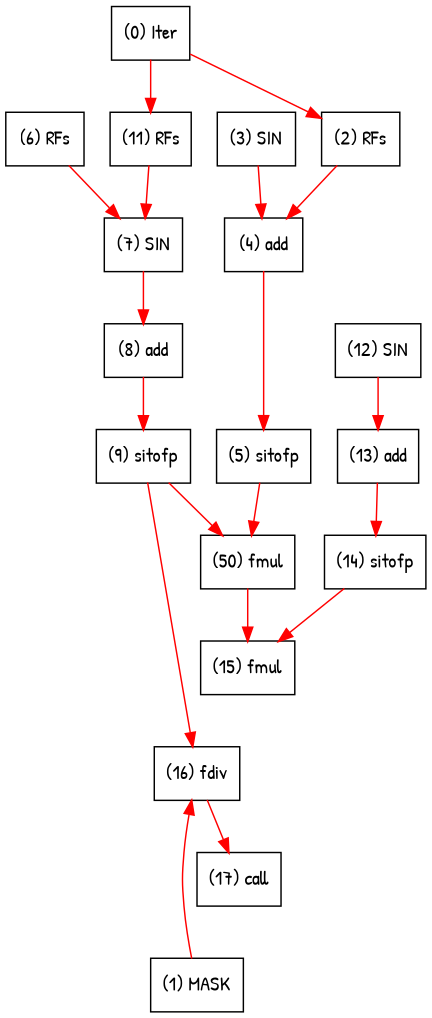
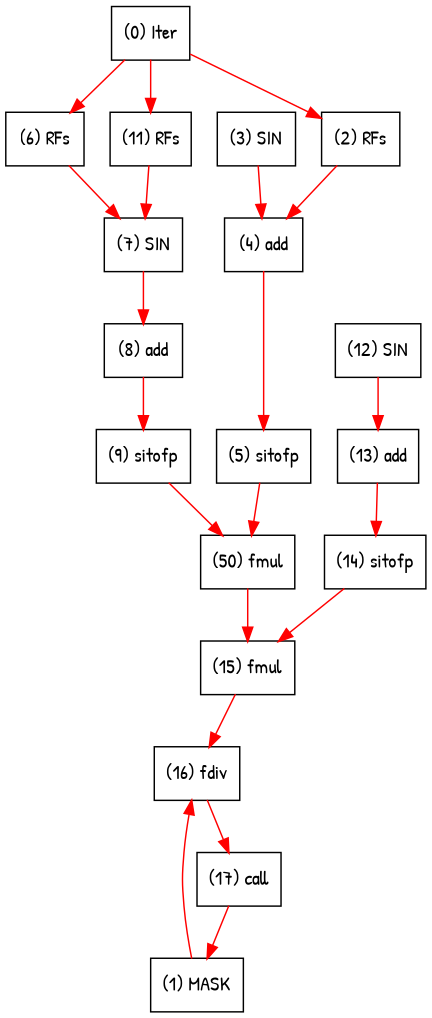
none -> (103, 81)
(169, 608) -> (226, 714)
none -> (221, 925)
